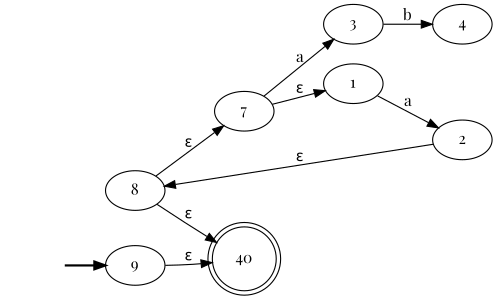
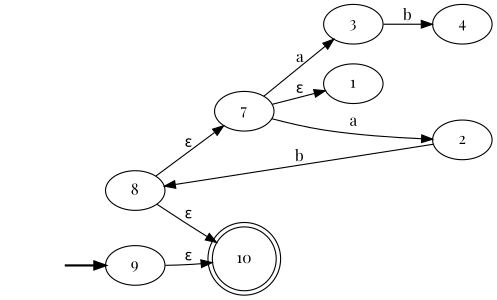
(403, 109) -> (346, 133)
(300, 157) -> (300, 157)
(244, 259) -> (244, 259)
